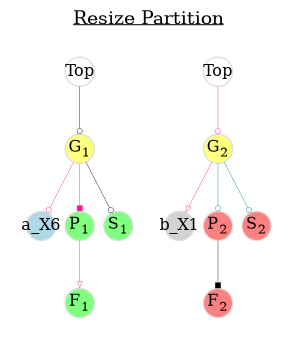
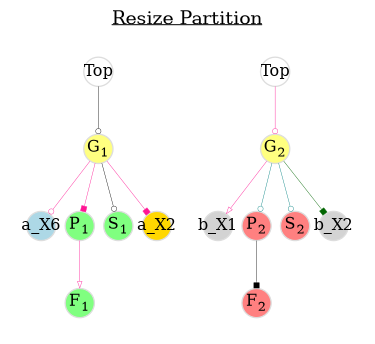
none -> (157, 226)
none -> (334, 226)
